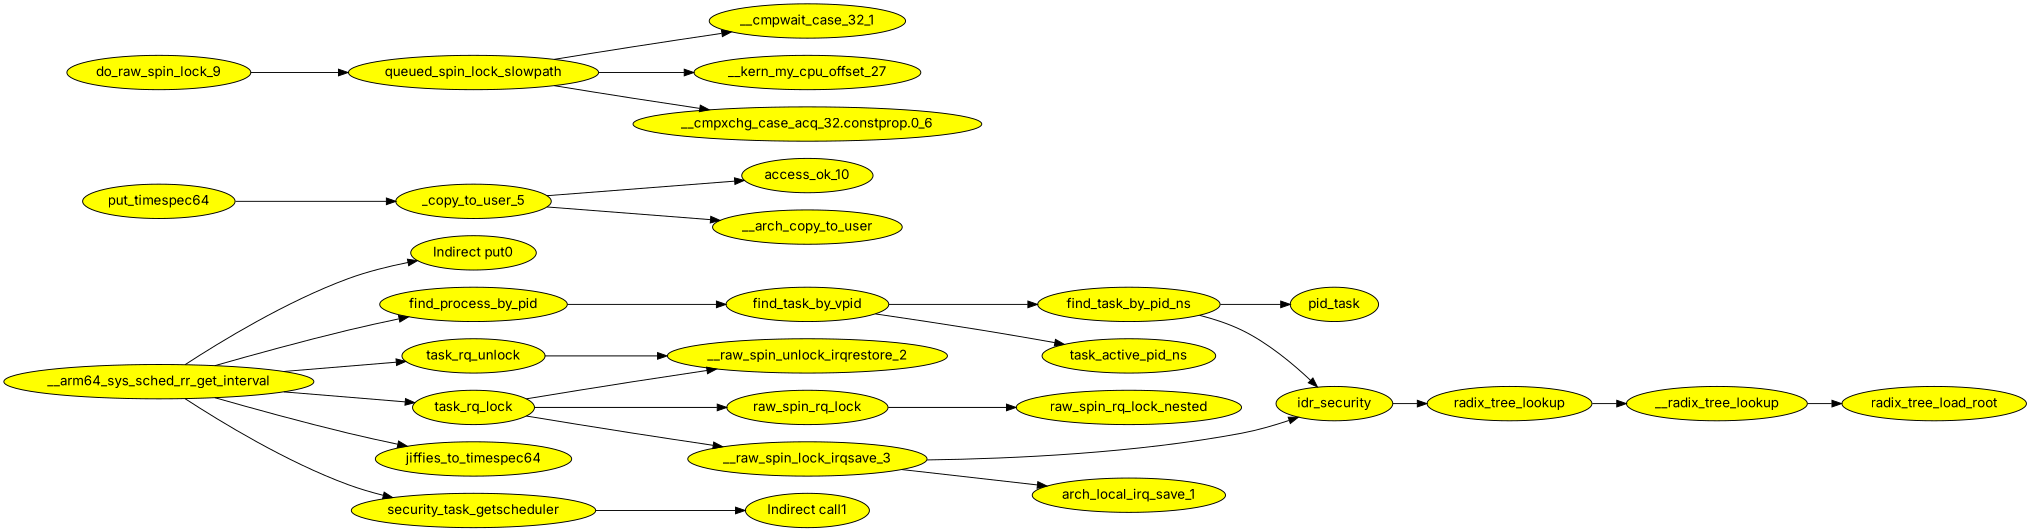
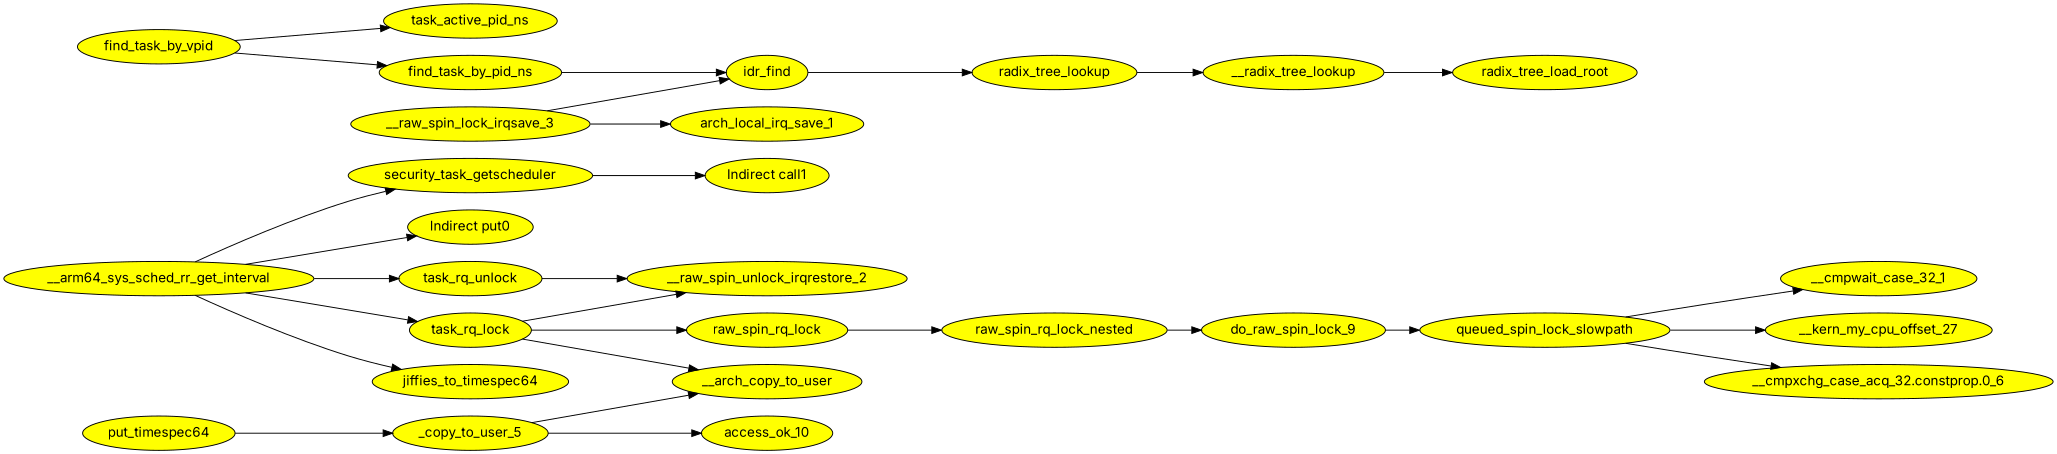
(474, 304) -> none
(1334, 304) -> none
none -> (1179, 330)
(1334, 404) -> (767, 73)
(620, 431) -> (606, 354)
